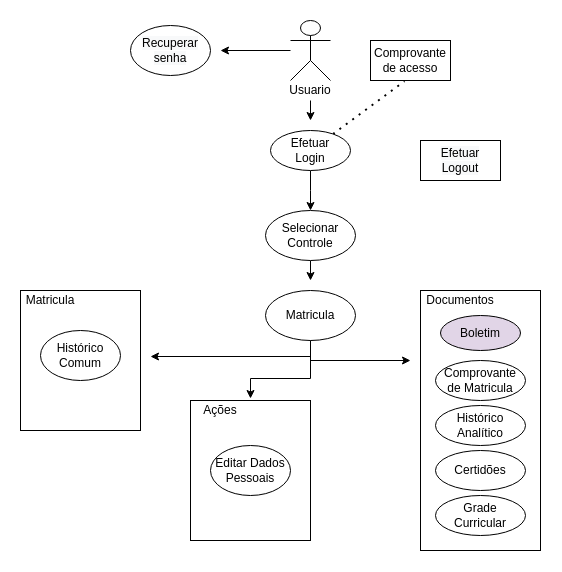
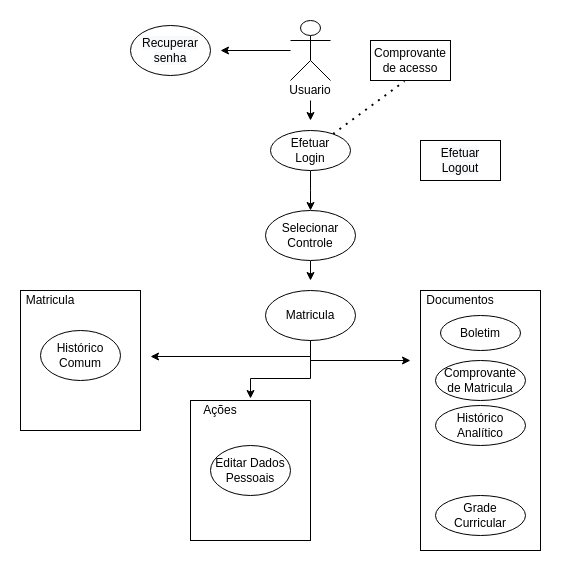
(481, 333) -> (481, 333)
(481, 471) -> none
